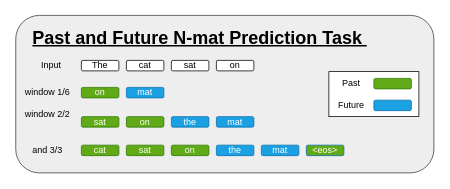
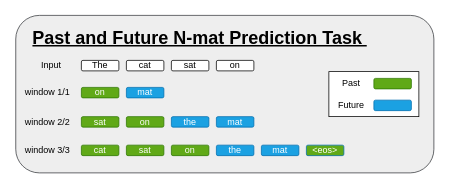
(48, 93) -> (48, 93)
(48, 114) -> (48, 122)
(48, 150) -> (48, 150)
